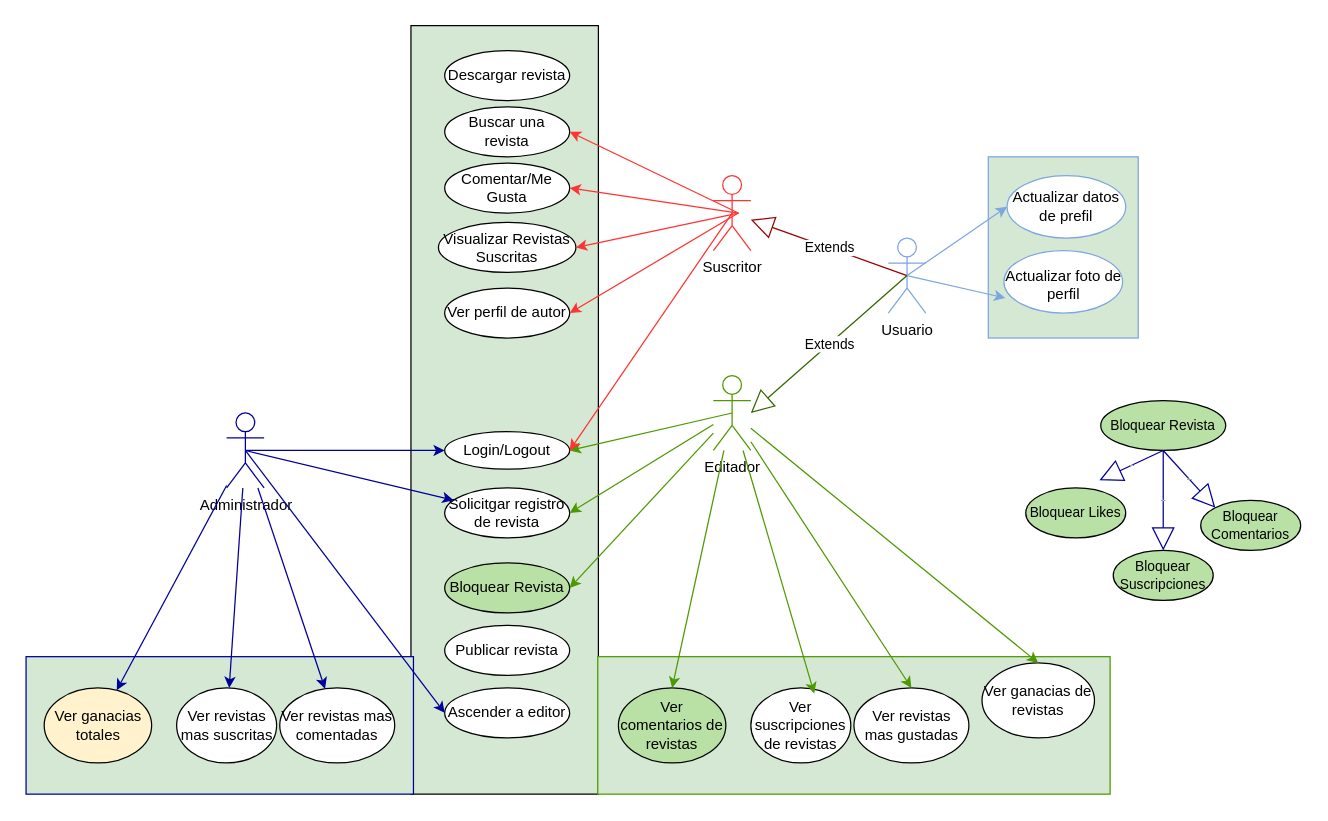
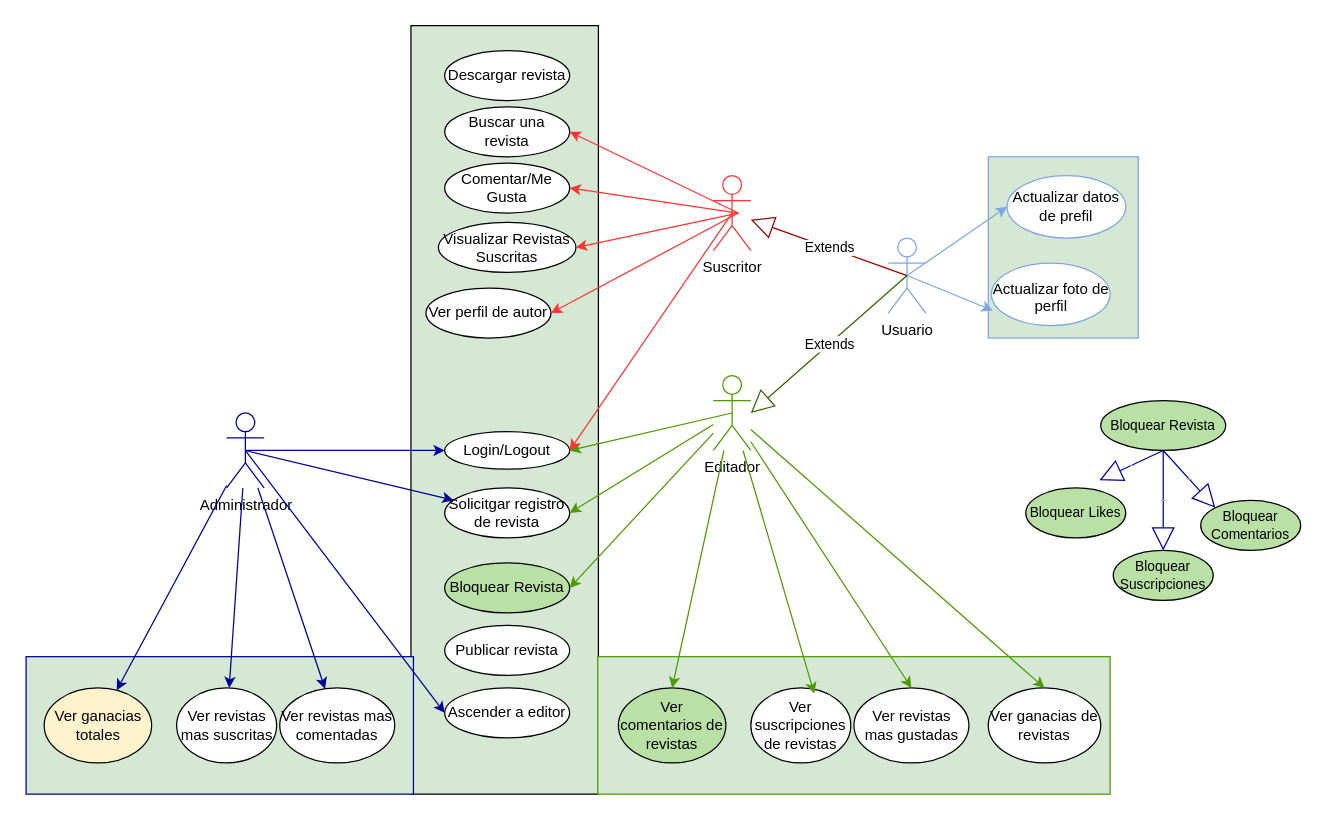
(1063, 282) -> (1051, 294)
(507, 313) -> (488, 313)
(1038, 701) -> (1044, 726)
